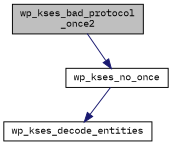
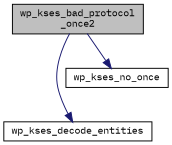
(100, 101) -> (57, 74)
